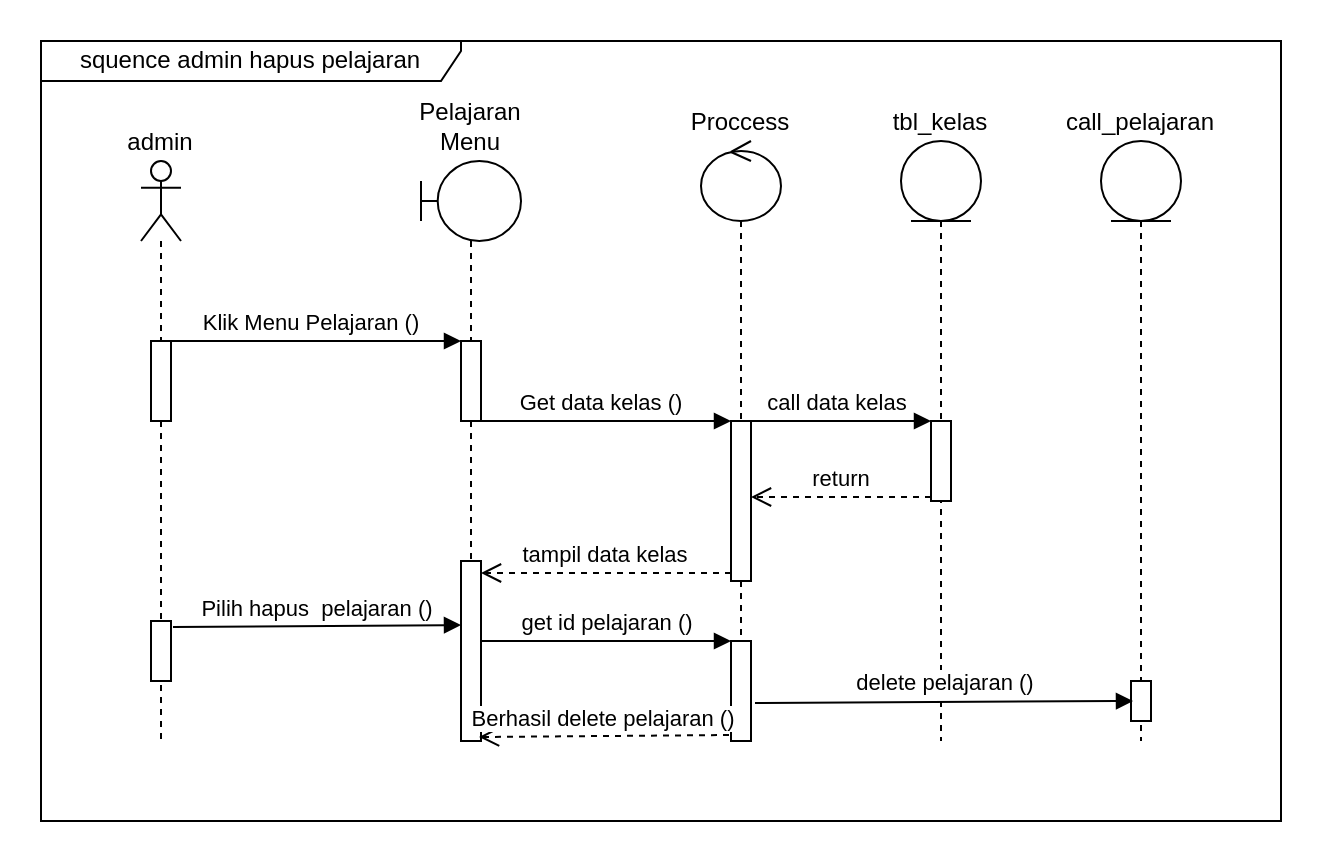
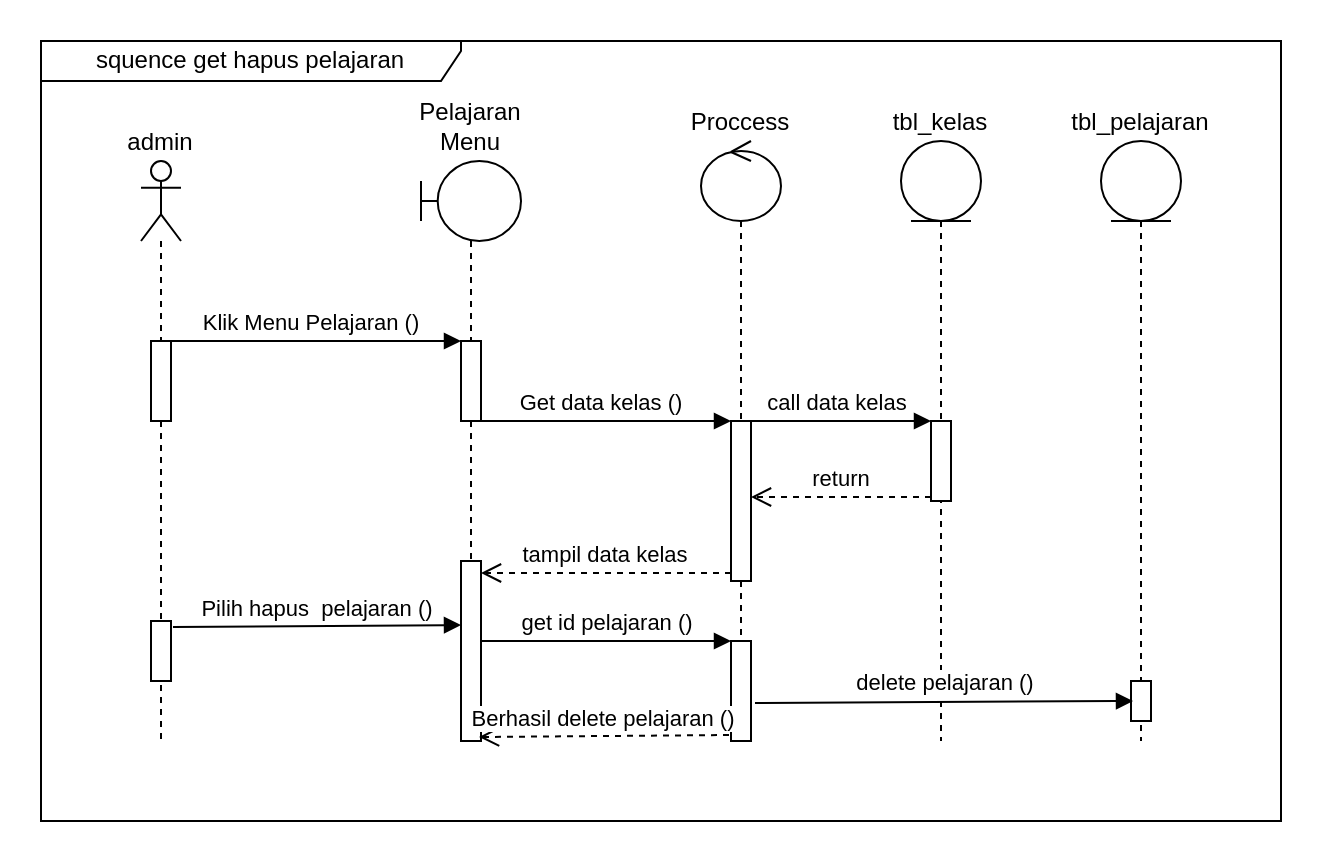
(251, 61) -> (251, 61)
(1141, 92) -> (1141, 92)
